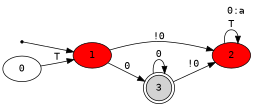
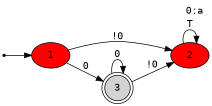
(22, 69) -> none
